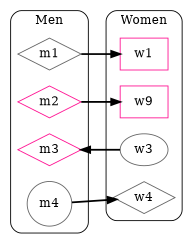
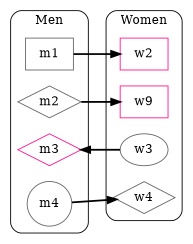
(49, 54) -> (49, 54)
(144, 54) -> (144, 54)
(49, 102) -> (49, 102)
